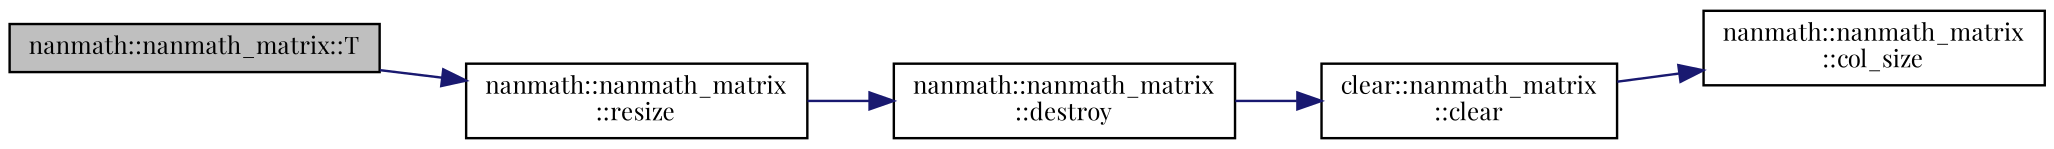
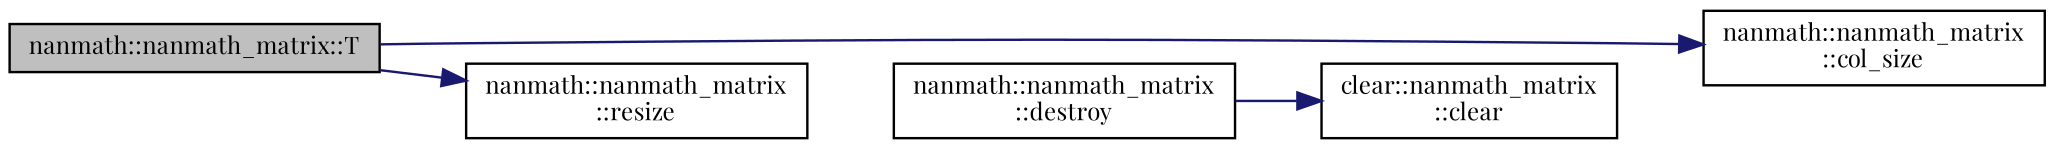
(1648, 78) -> (1030, 40)
(838, 101) -> none
